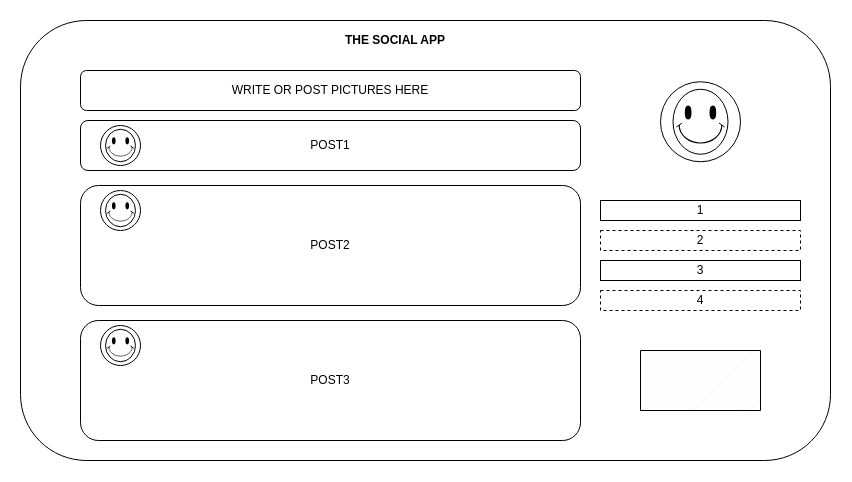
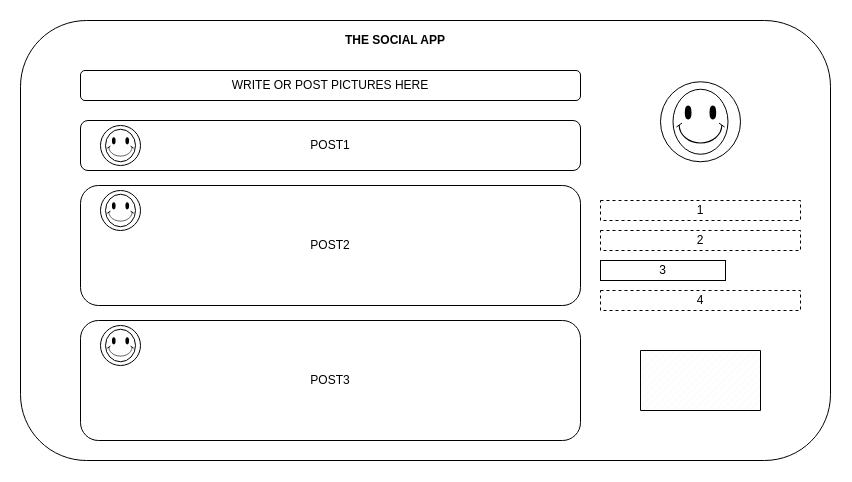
(331, 91) -> (331, 86)
(701, 211) -> (701, 211)
(701, 271) -> (663, 271)
